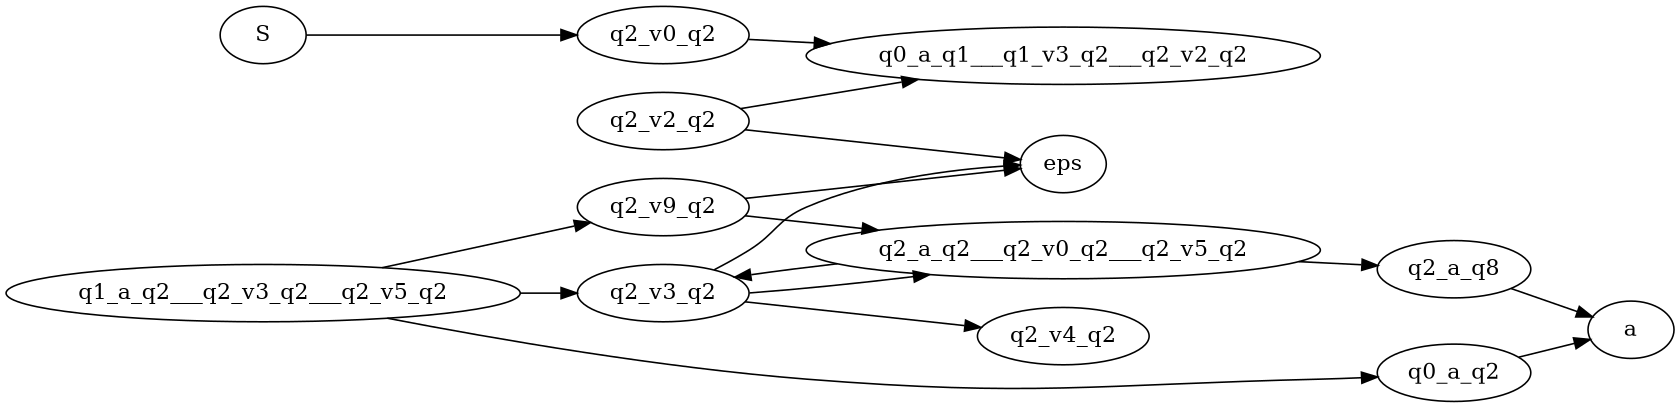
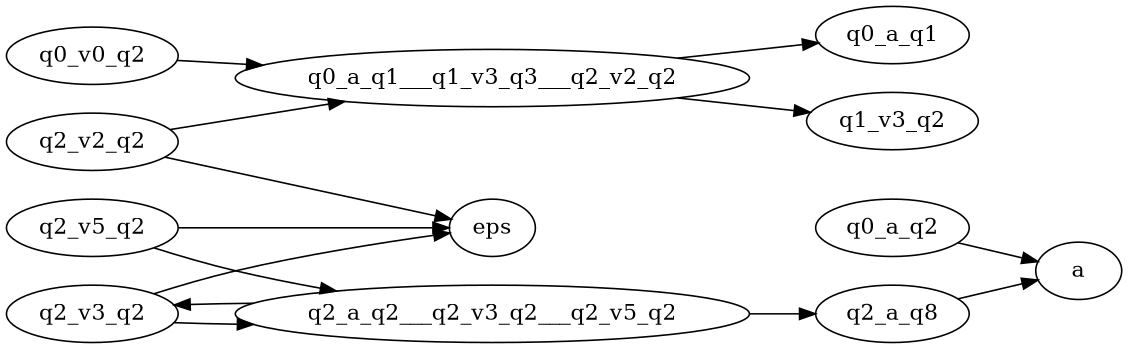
(263, 35) -> none
(663, 35) -> (92, 56)
none -> (892, 35)
(1063, 56) -> (492, 78)
none -> (892, 121)
(663, 207) -> (92, 228)
(1063, 250) -> (492, 314)
(263, 293) -> none
(1063, 336) -> none
